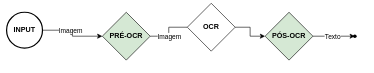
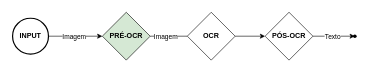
(212, 27) -> (212, 36)
(24, 30) -> (30, 36)
(290, 36) -> (290, 36)
